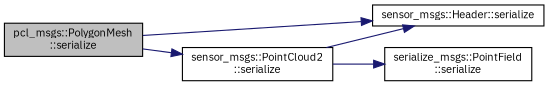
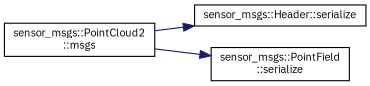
(74, 40) -> none
(258, 64) -> (80, 40)
(458, 64) -> (280, 64)
